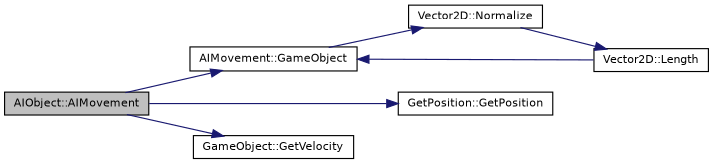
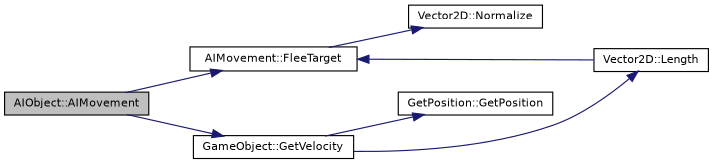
(558, 37) -> (499, 140)
(274, 59) -> (274, 59)
(268, 104) -> (369, 127)
